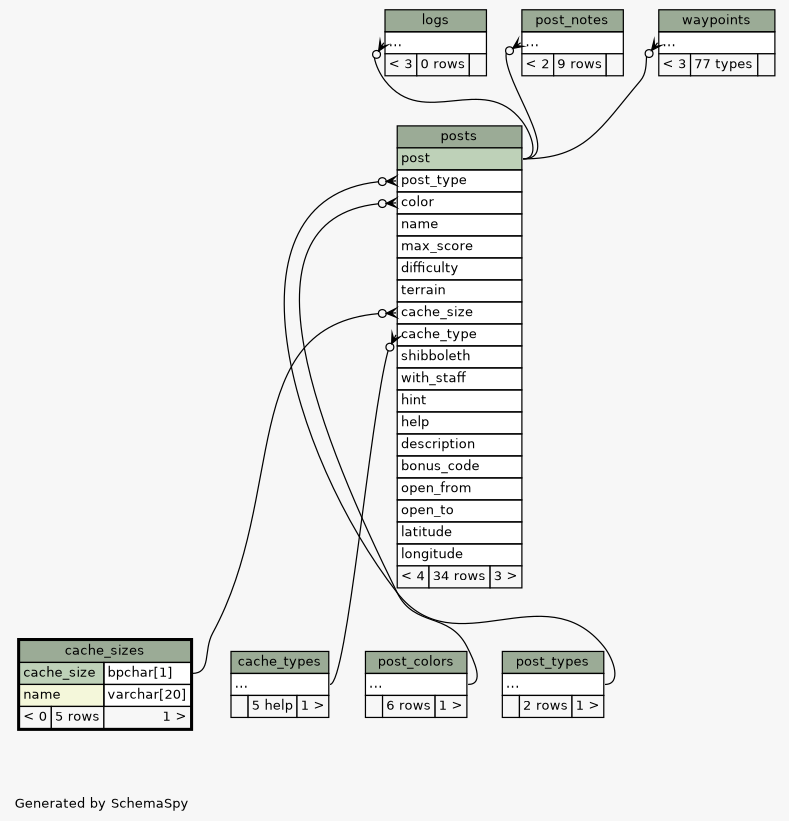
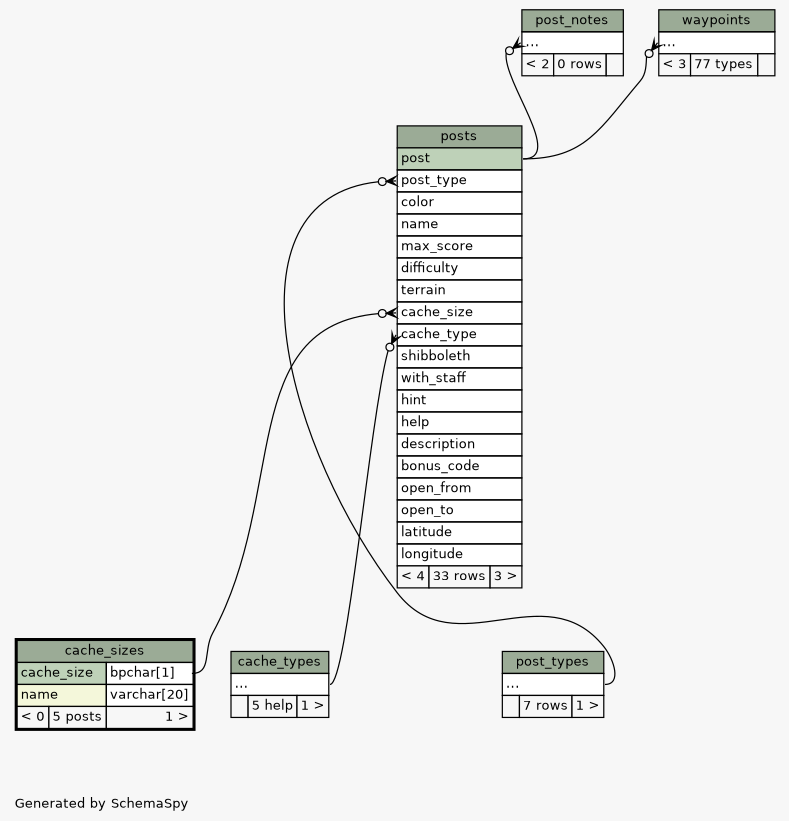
(435, 43) -> none
(580, 64) -> (580, 64)
(460, 576) -> (460, 576)
(416, 684) -> none
(546, 706) -> (546, 706)
(78, 717) -> (78, 717)
